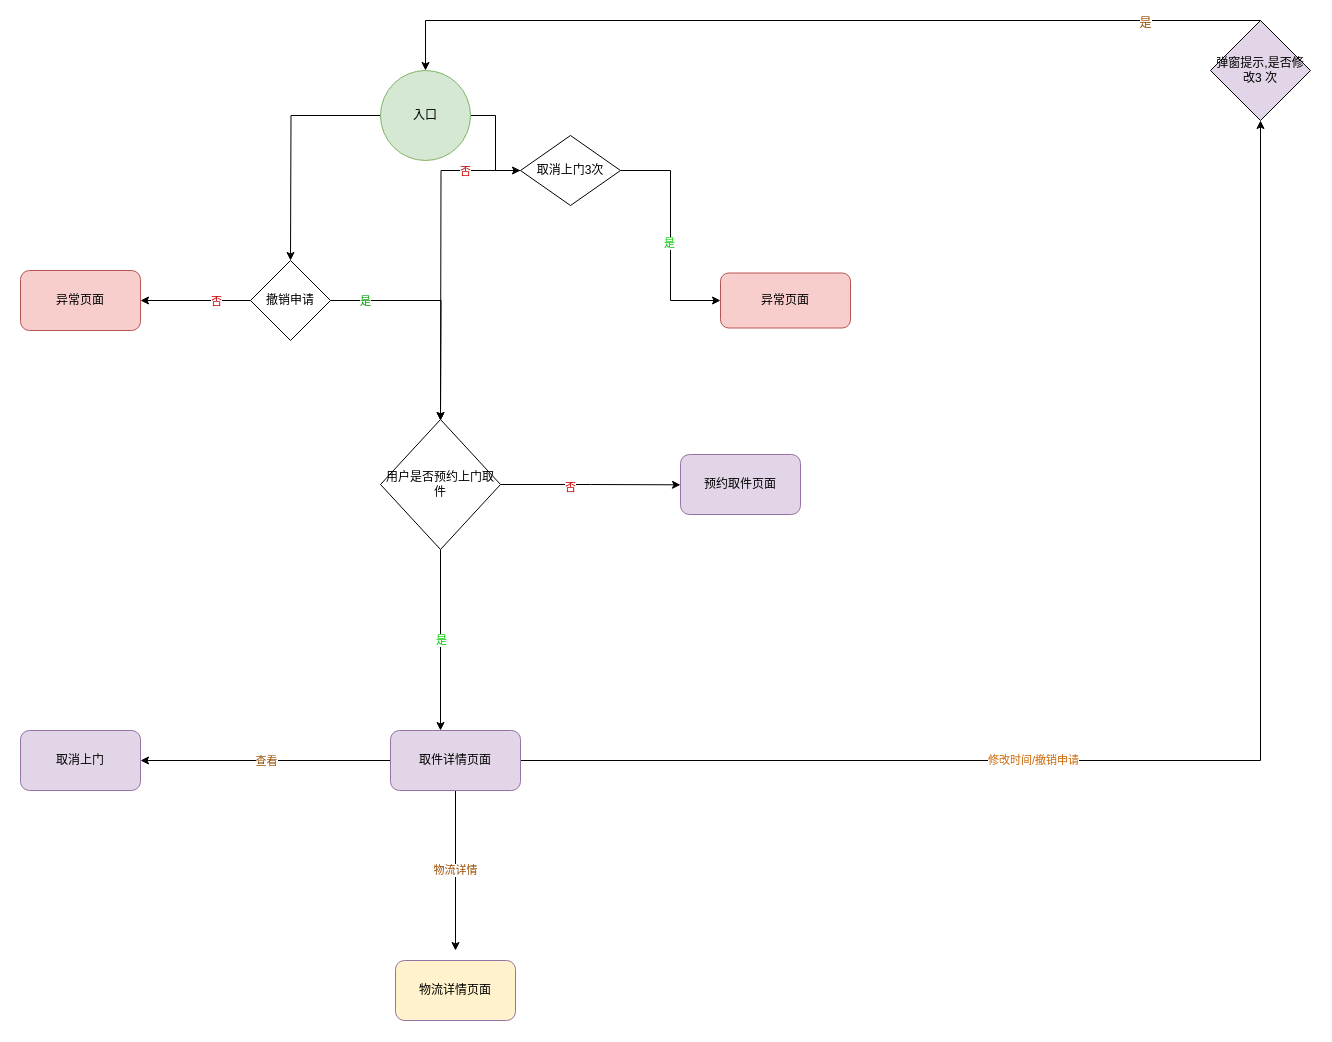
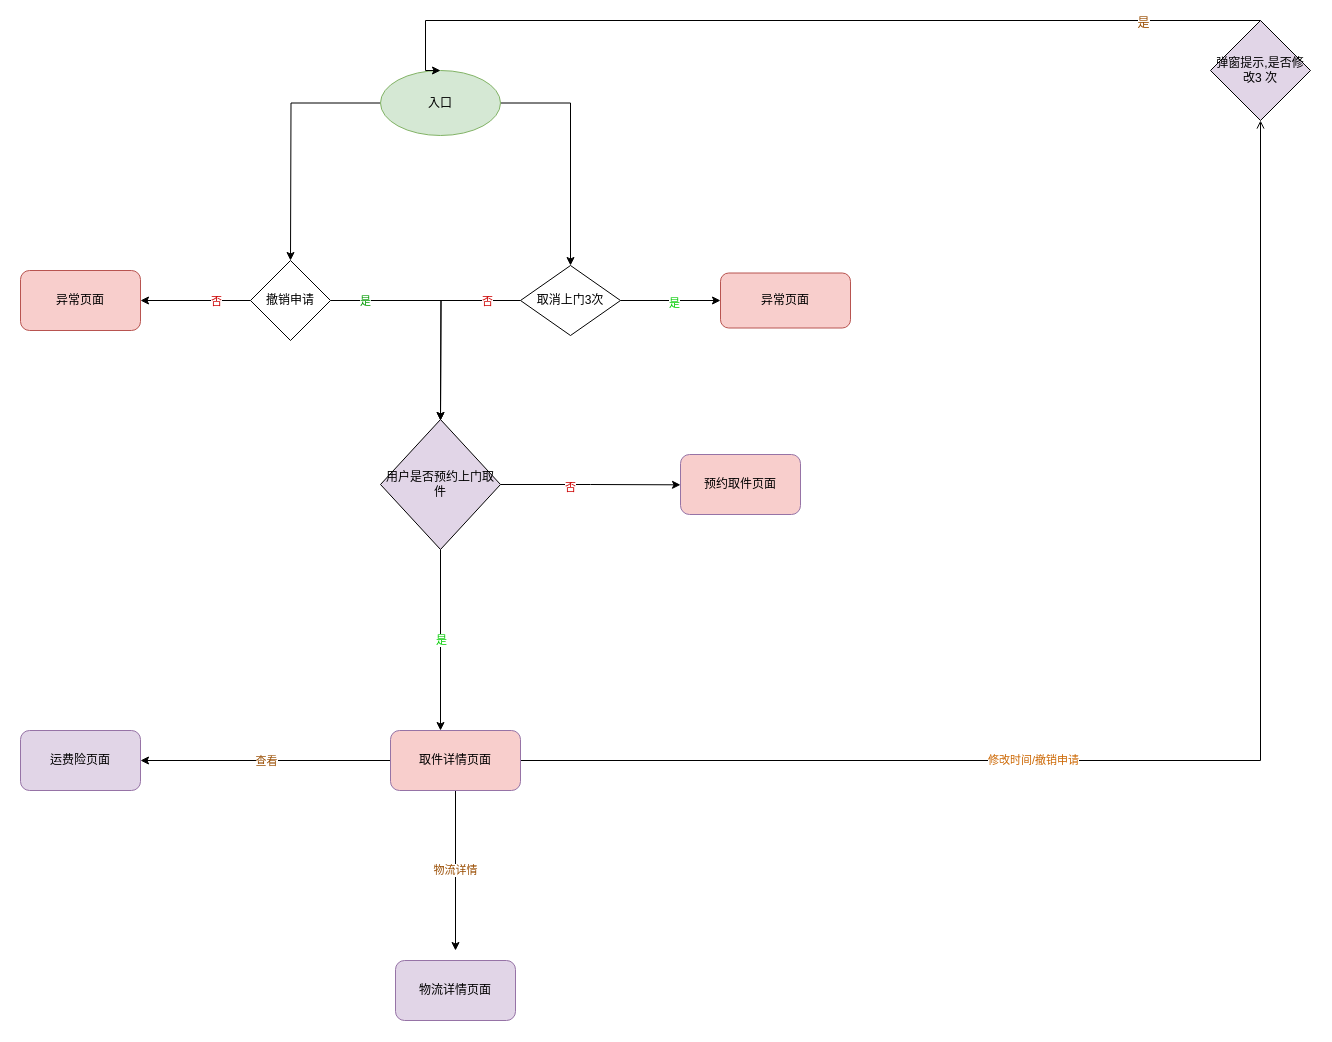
(426, 116) -> (441, 103)
(1261, 128) -> (1261, 126)
(571, 171) -> (571, 301)
(441, 485) -> (441, 485)
(741, 485) -> (741, 485)
(81, 761) -> (81, 761)
(456, 761) -> (456, 761)
(456, 991) -> (456, 991)
